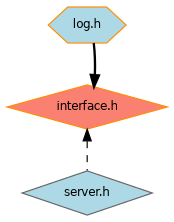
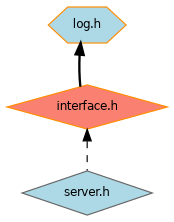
(95, 59) -> (79, 71)
